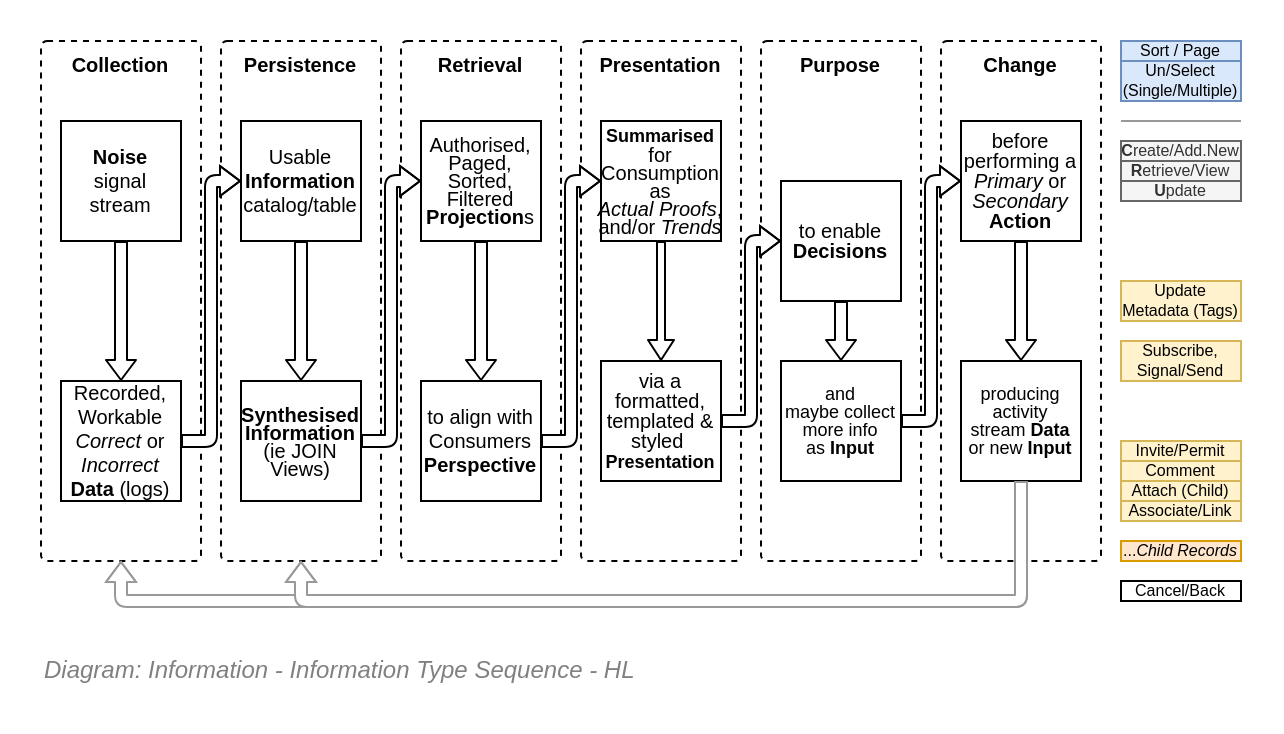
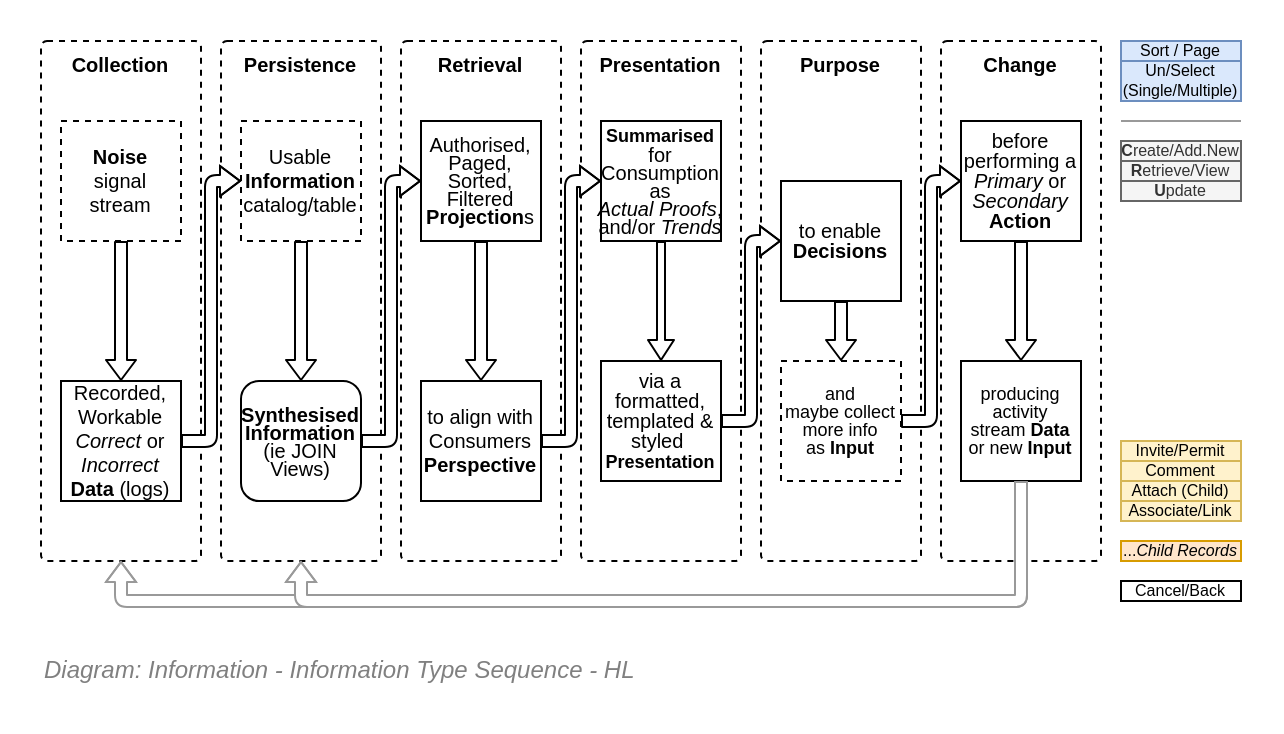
(121, 181) -> (121, 181)
(301, 181) -> (301, 181)
(1181, 301) -> none
(1181, 361) -> none
(841, 421) -> (841, 421)
(301, 441) -> (301, 441)
